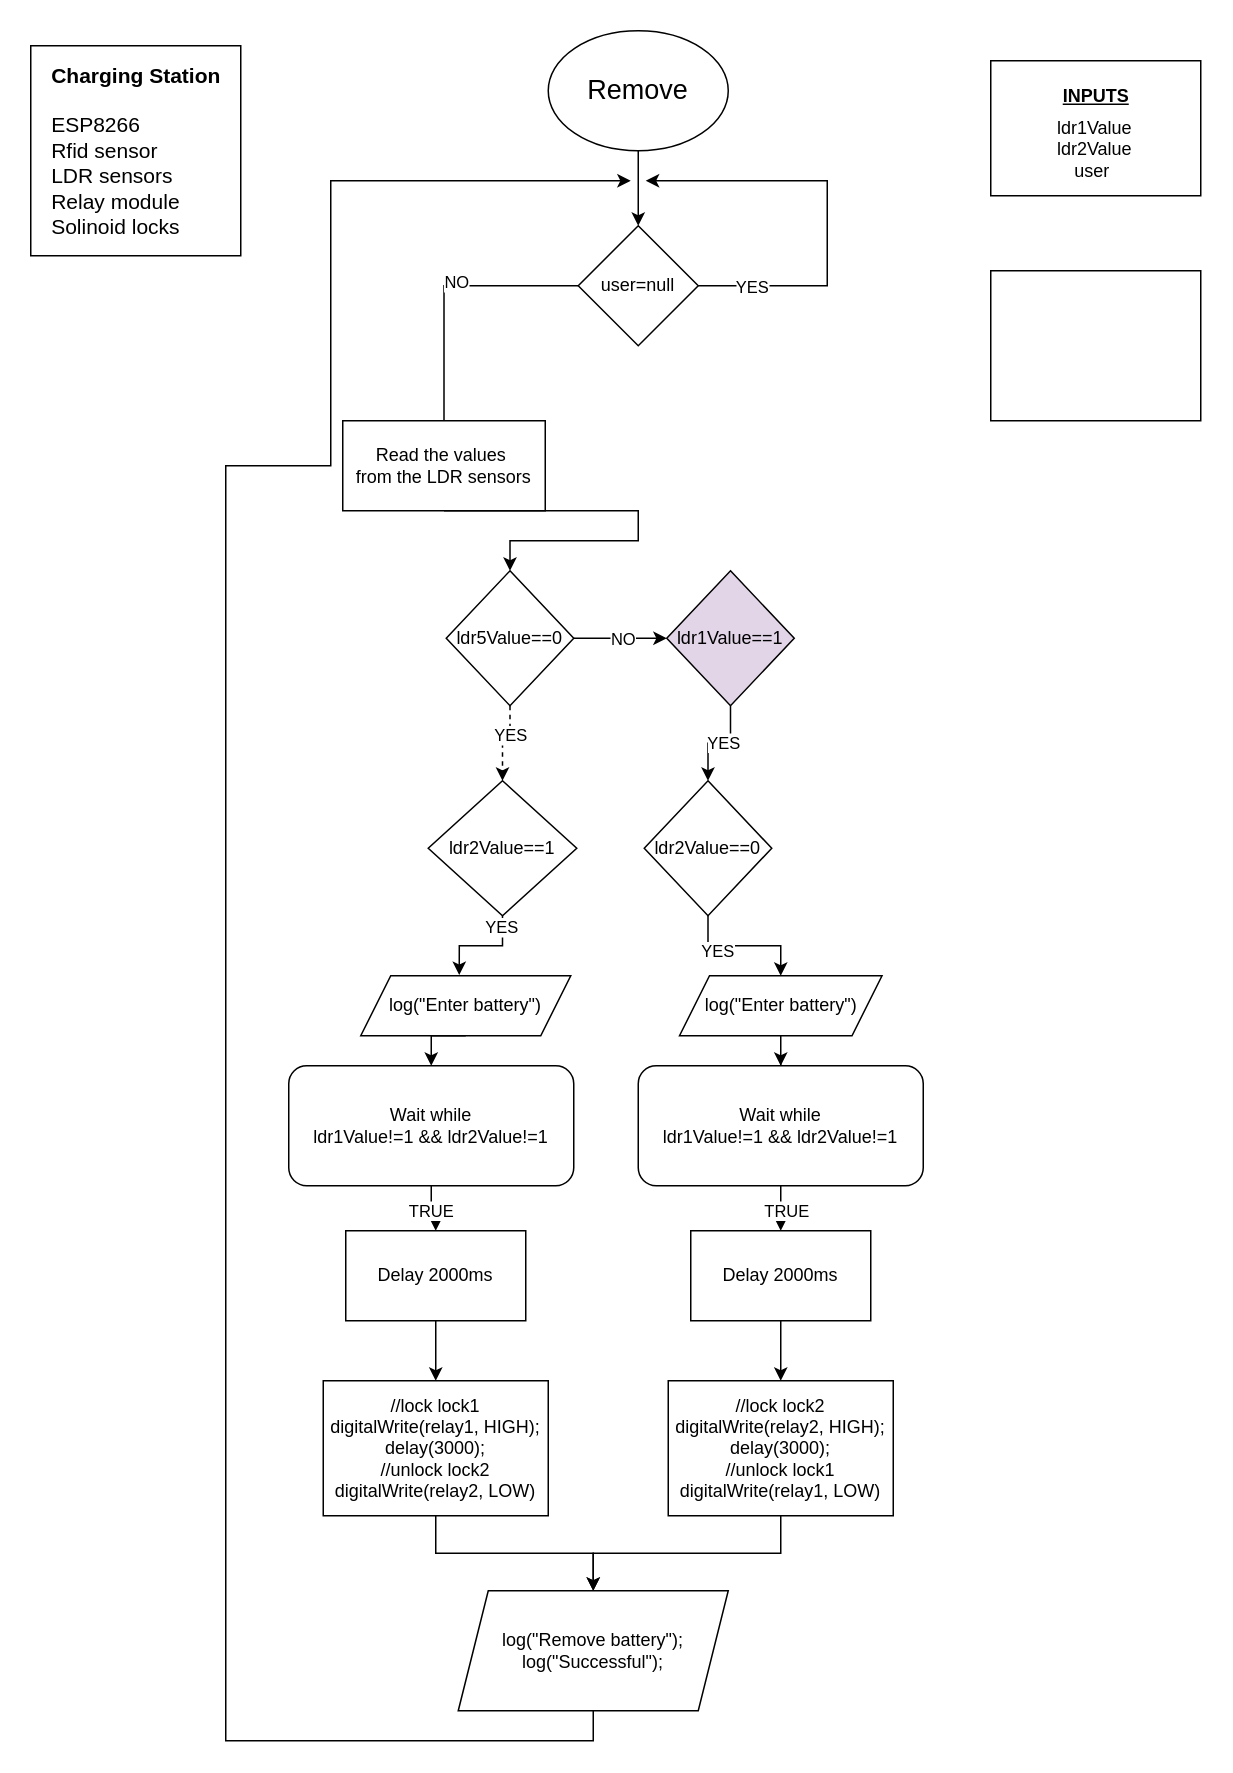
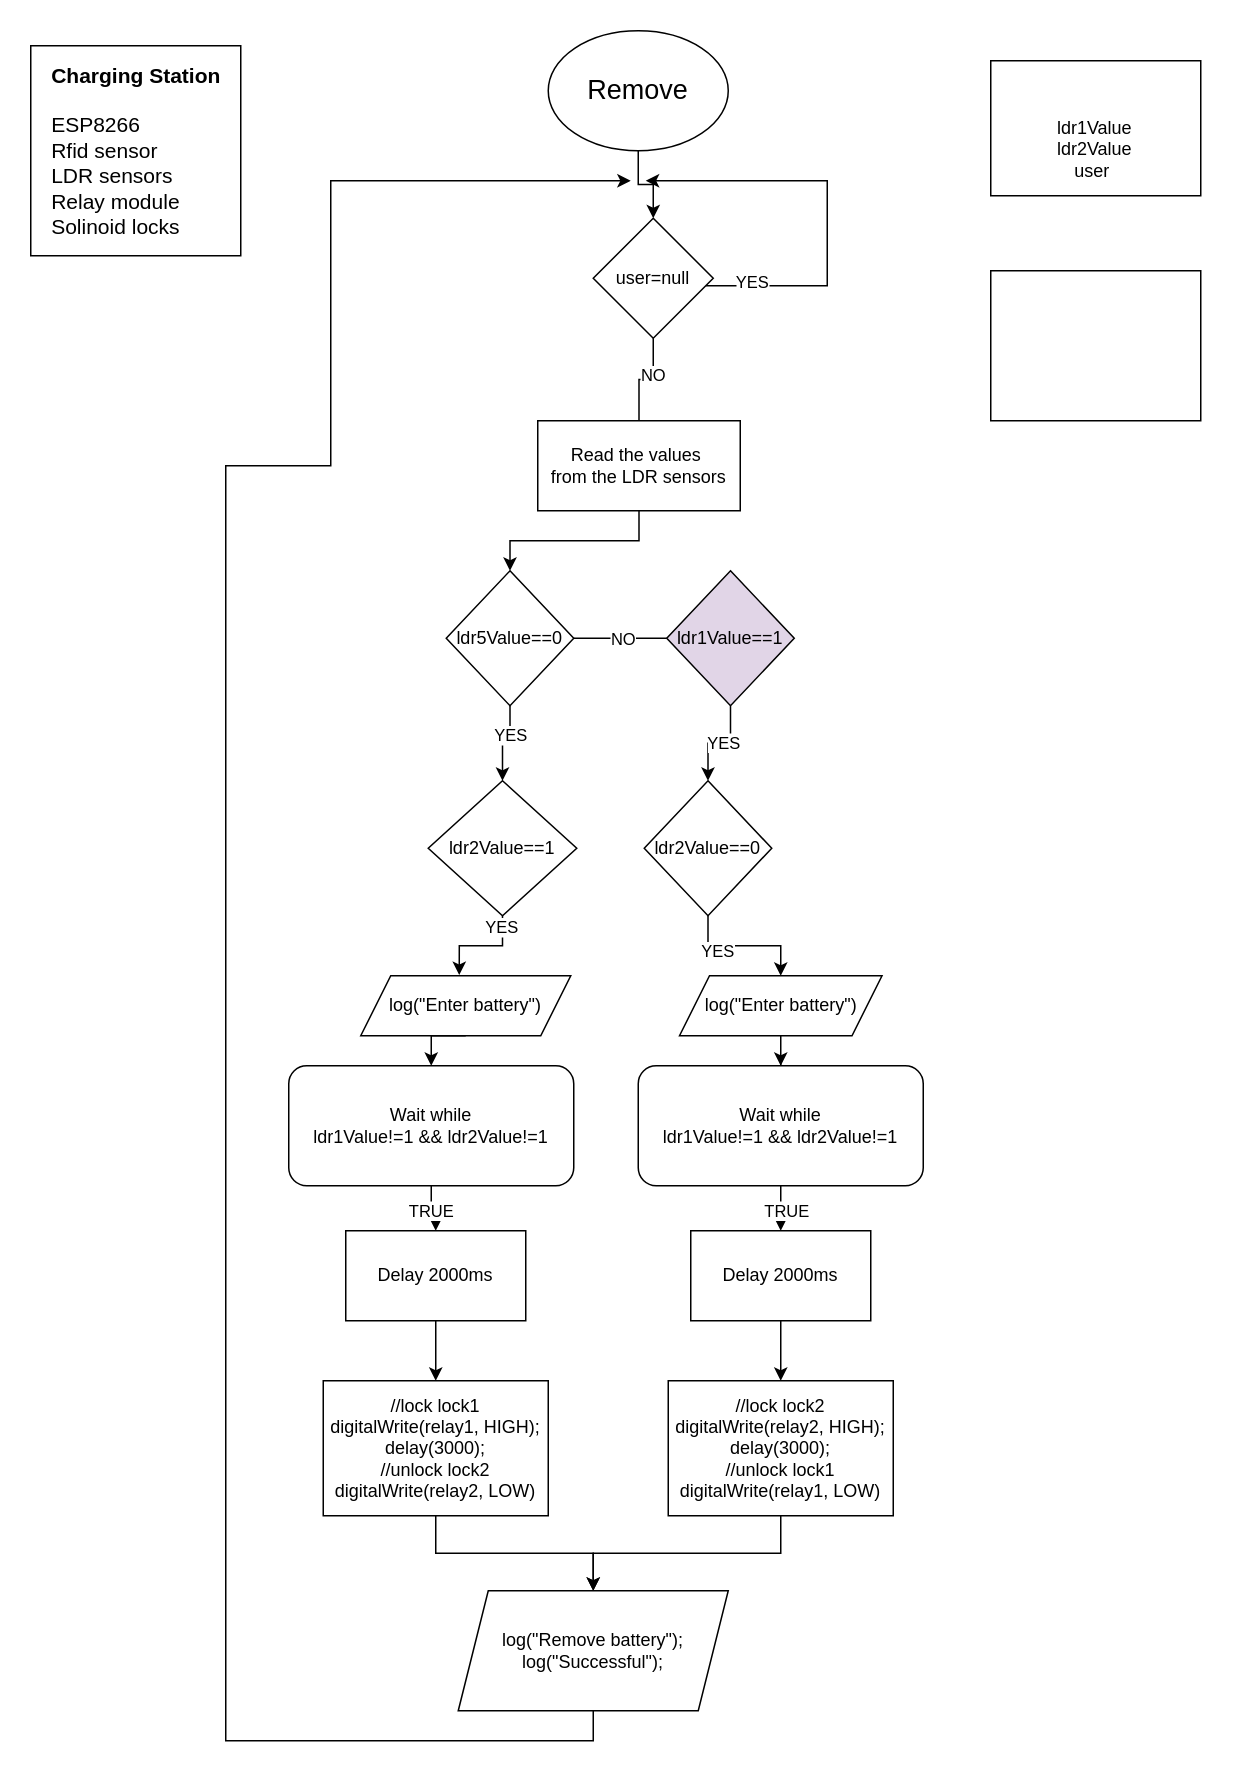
(1096, 97) -> none
(638, 286) -> (653, 278)
(444, 466) -> (639, 466)
(655, 638) -> (659, 638)
(503, 759) -> (503, 759)
